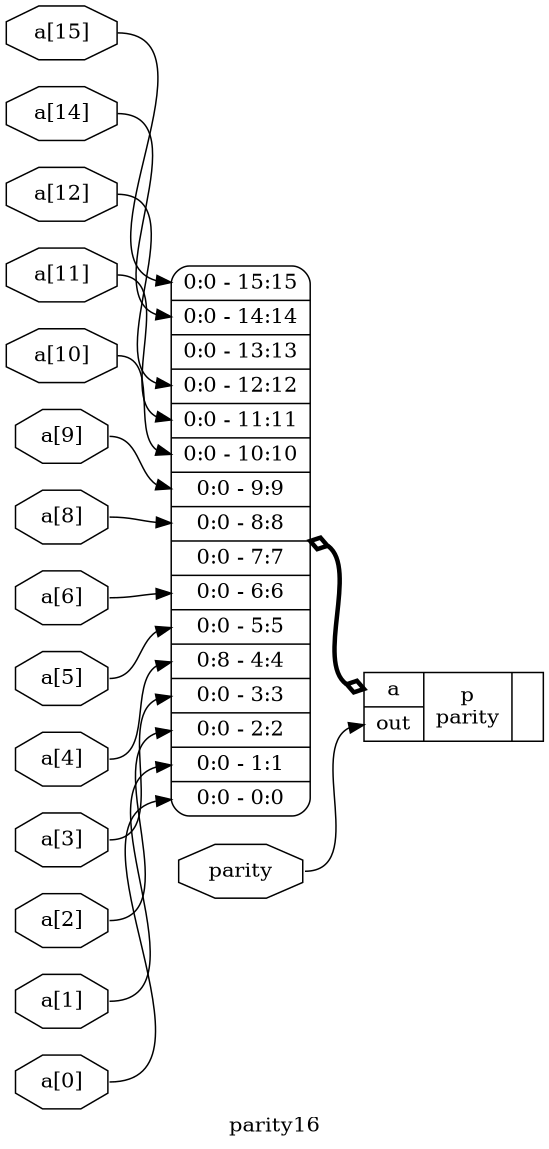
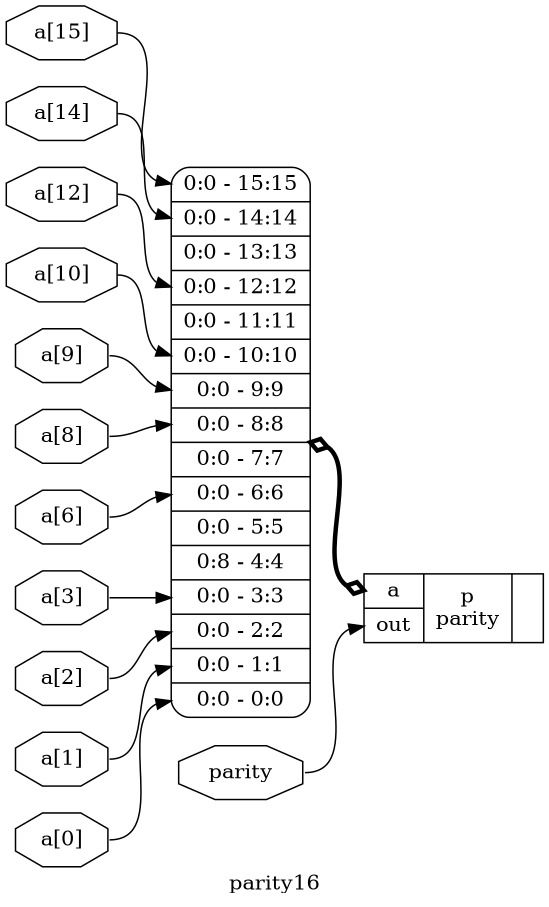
(62, 275) -> none
(62, 678) -> none
(62, 759) -> none
